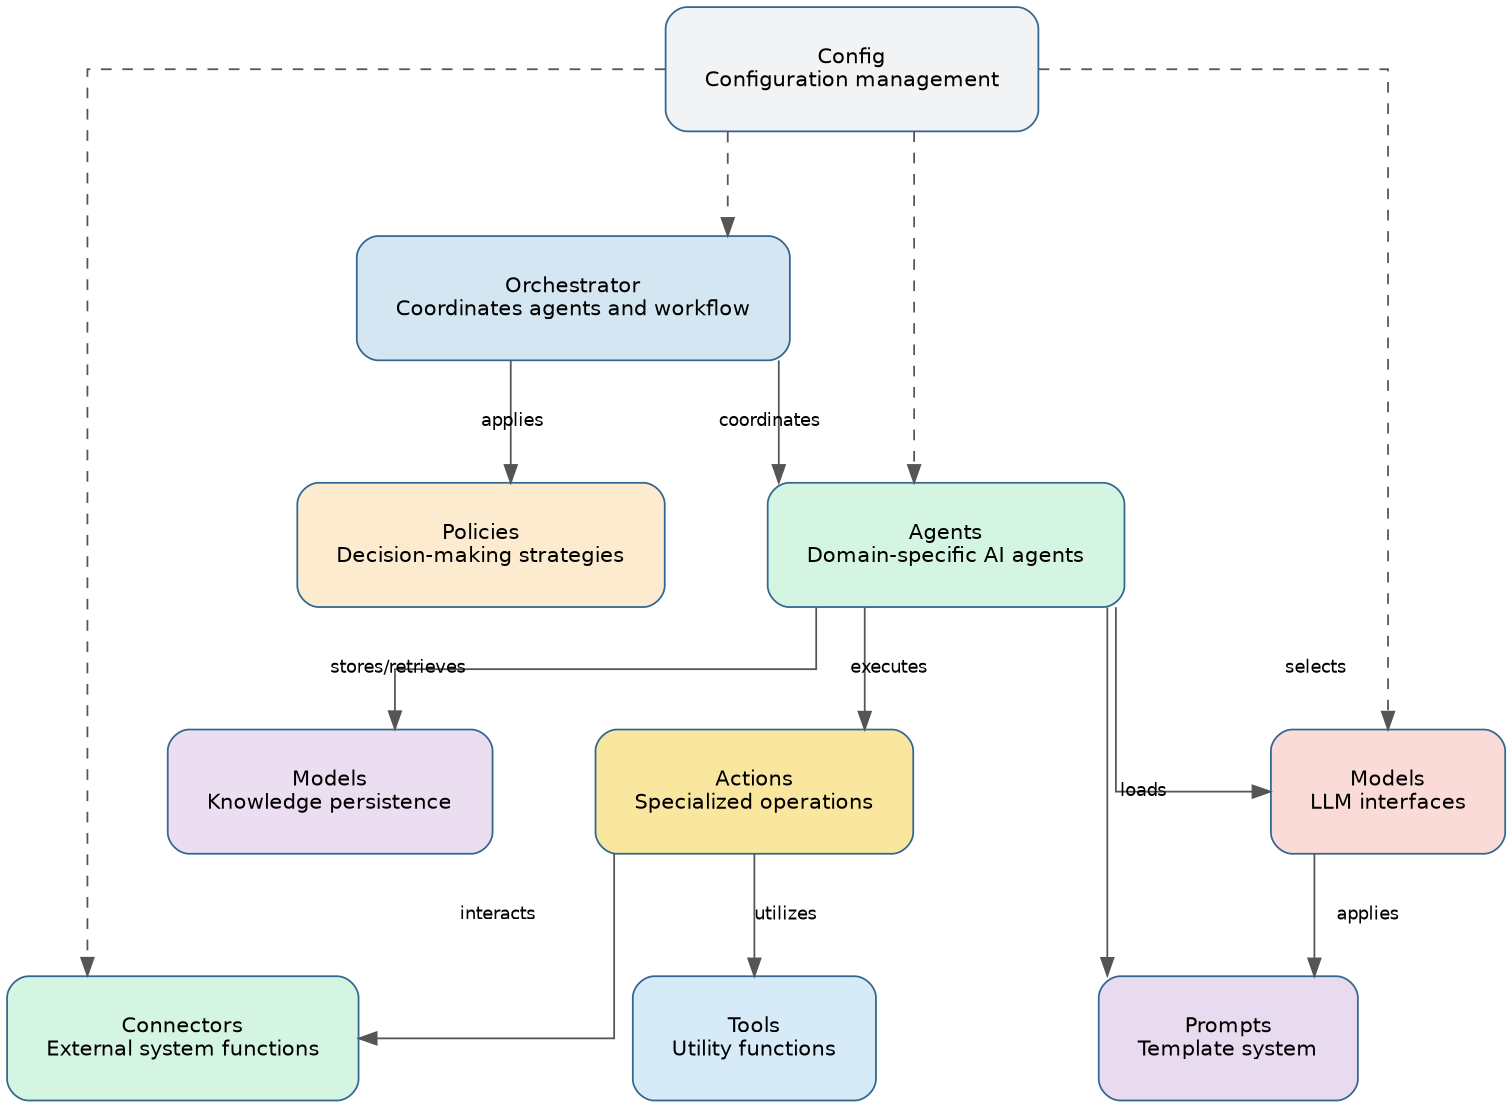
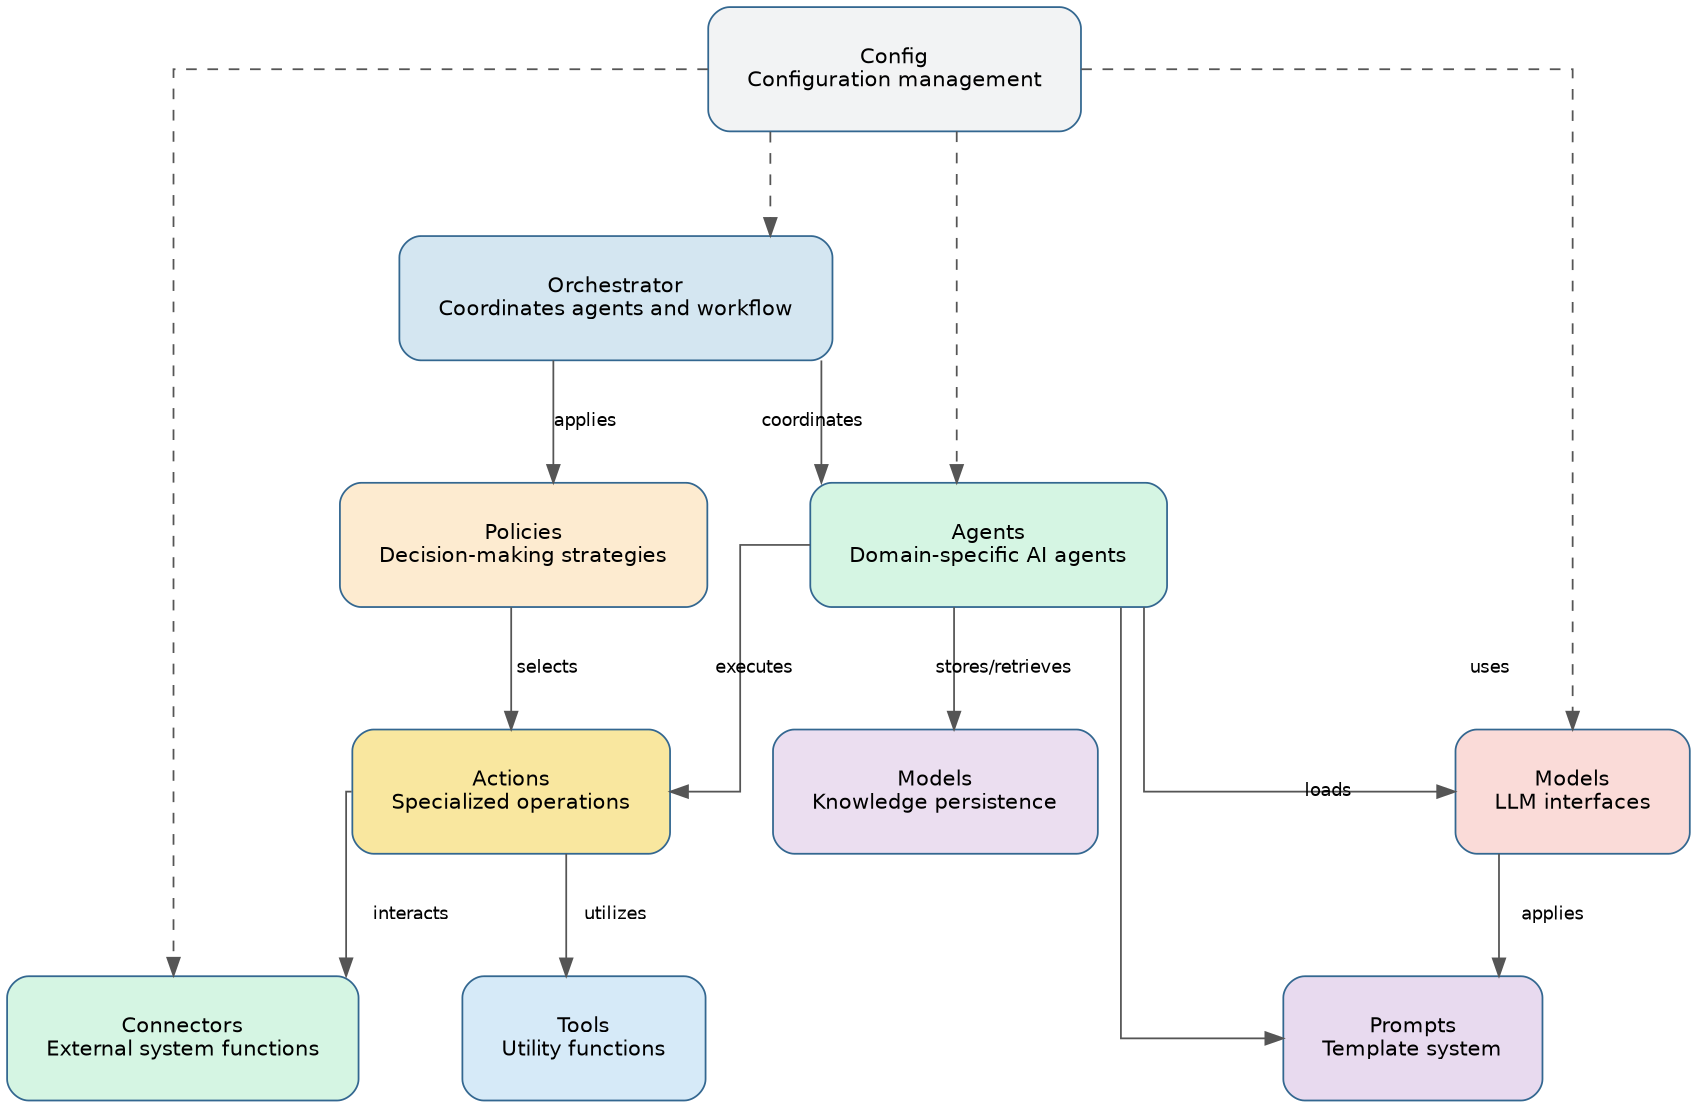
none -> (511, 659)
(1316, 668) -> (1490, 668)
